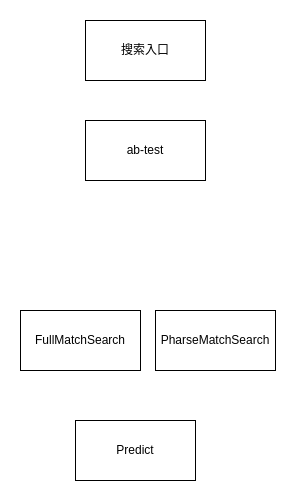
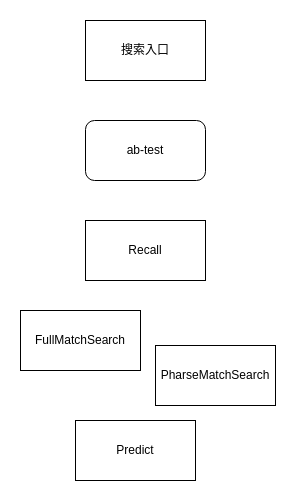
(146, 151) -> (146, 151)
none -> (146, 251)
(216, 341) -> (216, 376)
